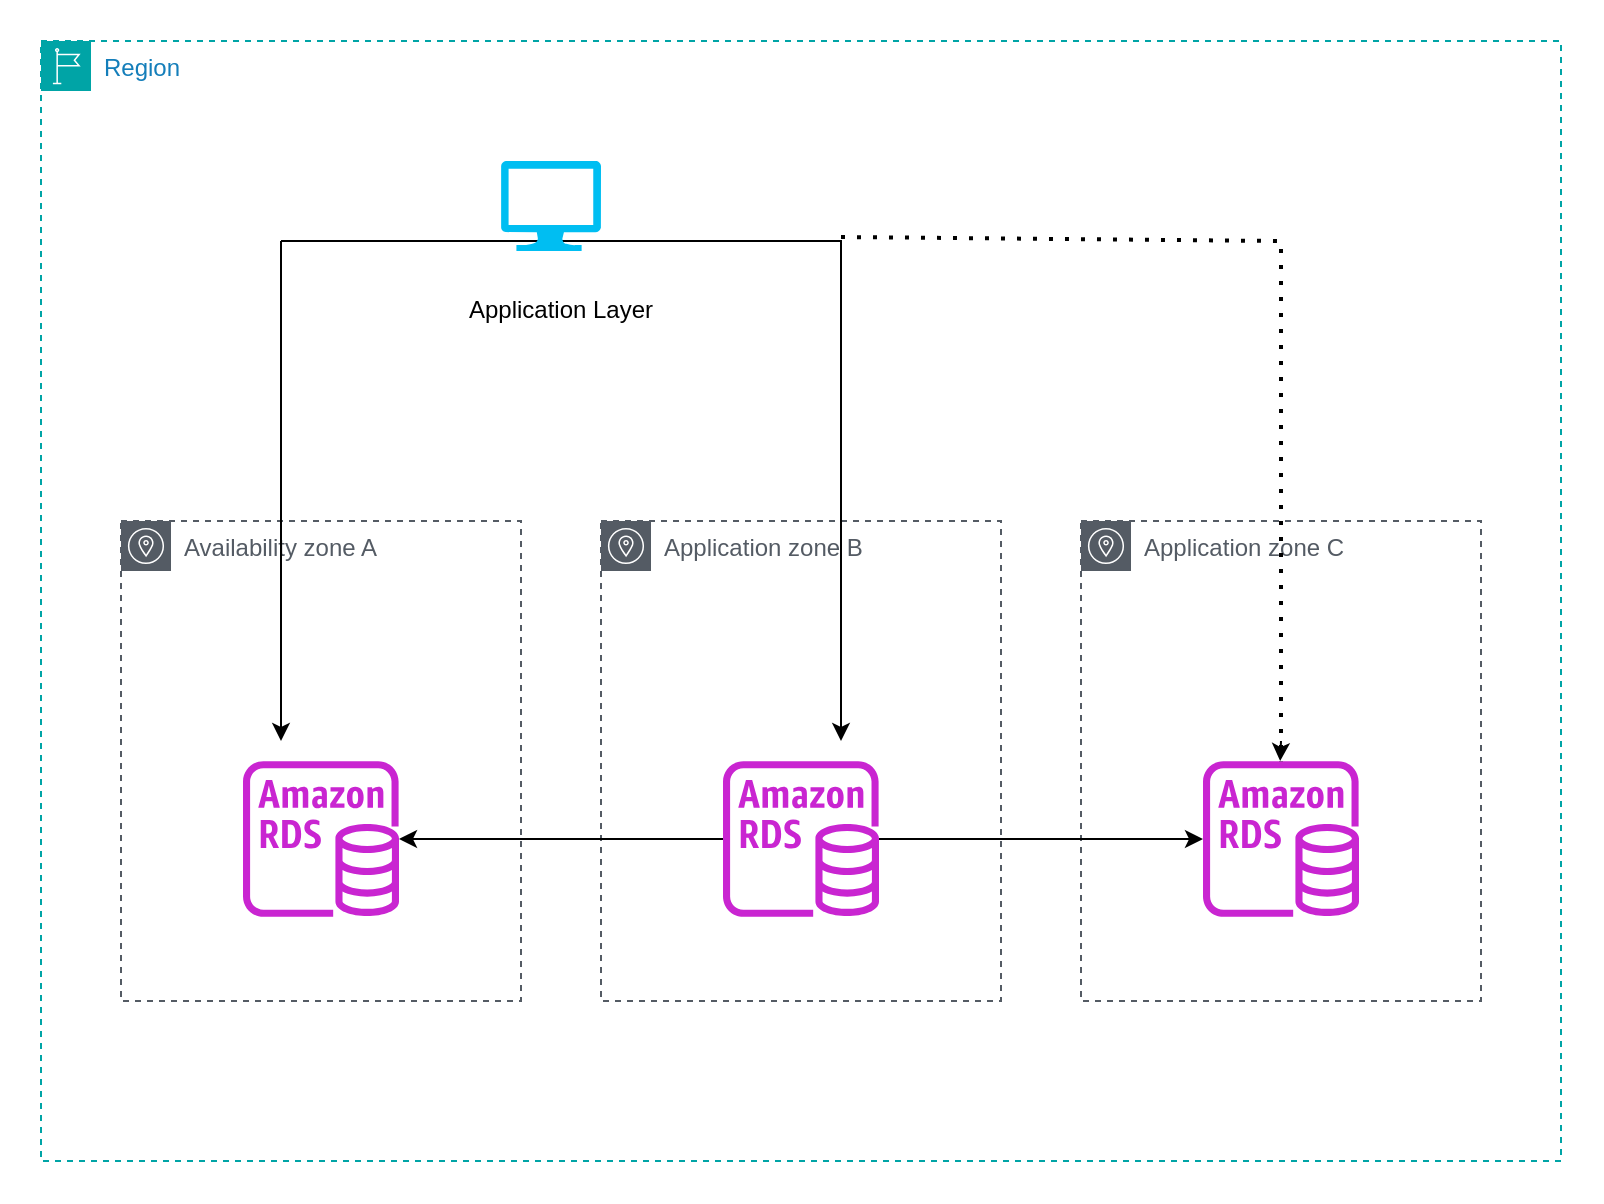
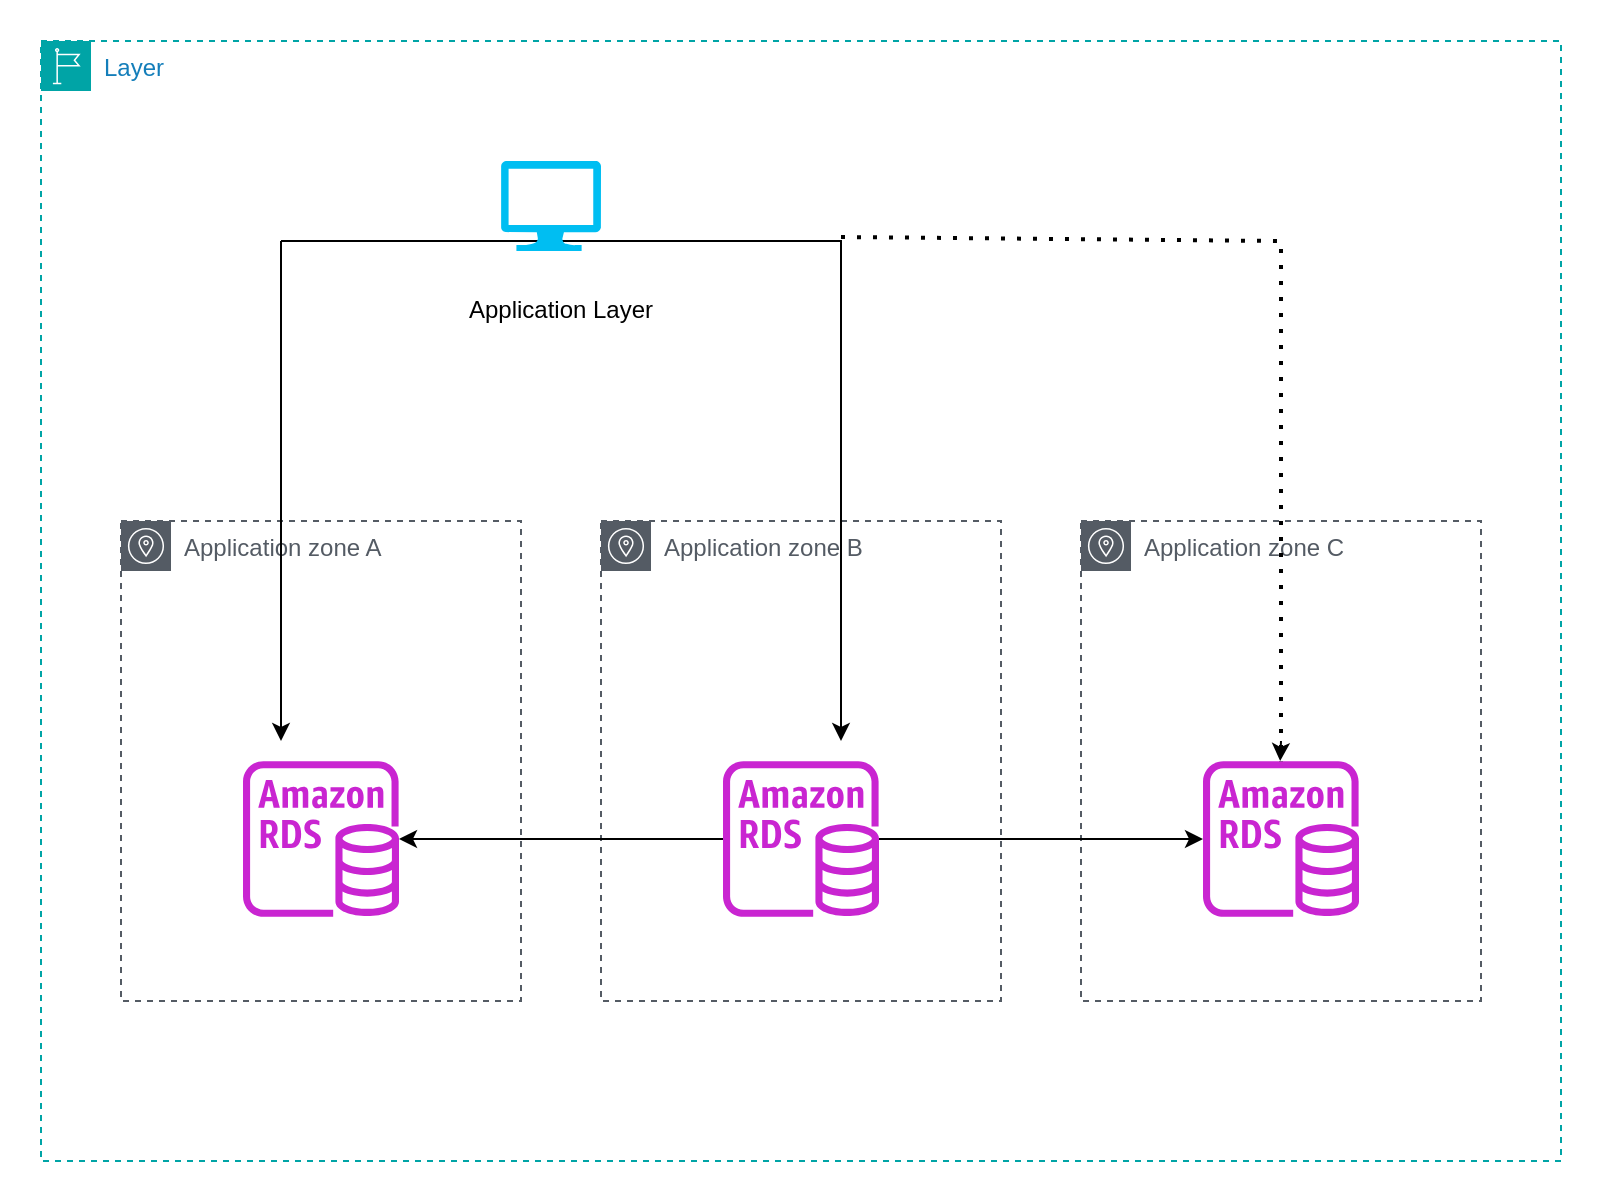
(142, 69) -> (139, 69)
(291, 549) -> (290, 549)
